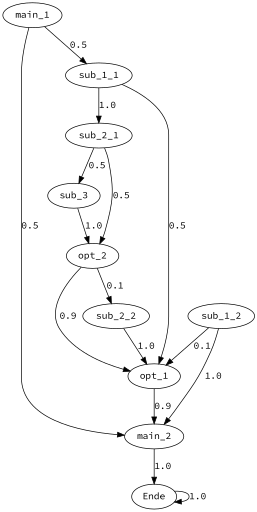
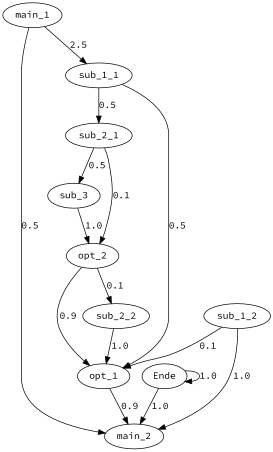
(78, 45) -> (78, 45)
(107, 105) -> (107, 105)
(121, 196) -> (121, 196)
(154, 463) -> (151, 403)
